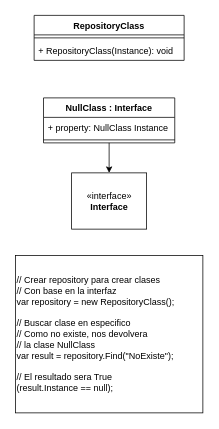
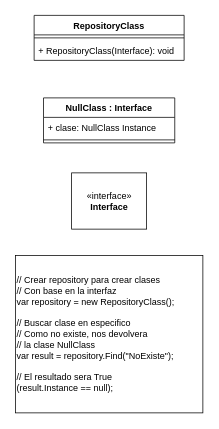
(114, 51) -> (117, 51)
(115, 128) -> (106, 128)
(109, 166) -> none
